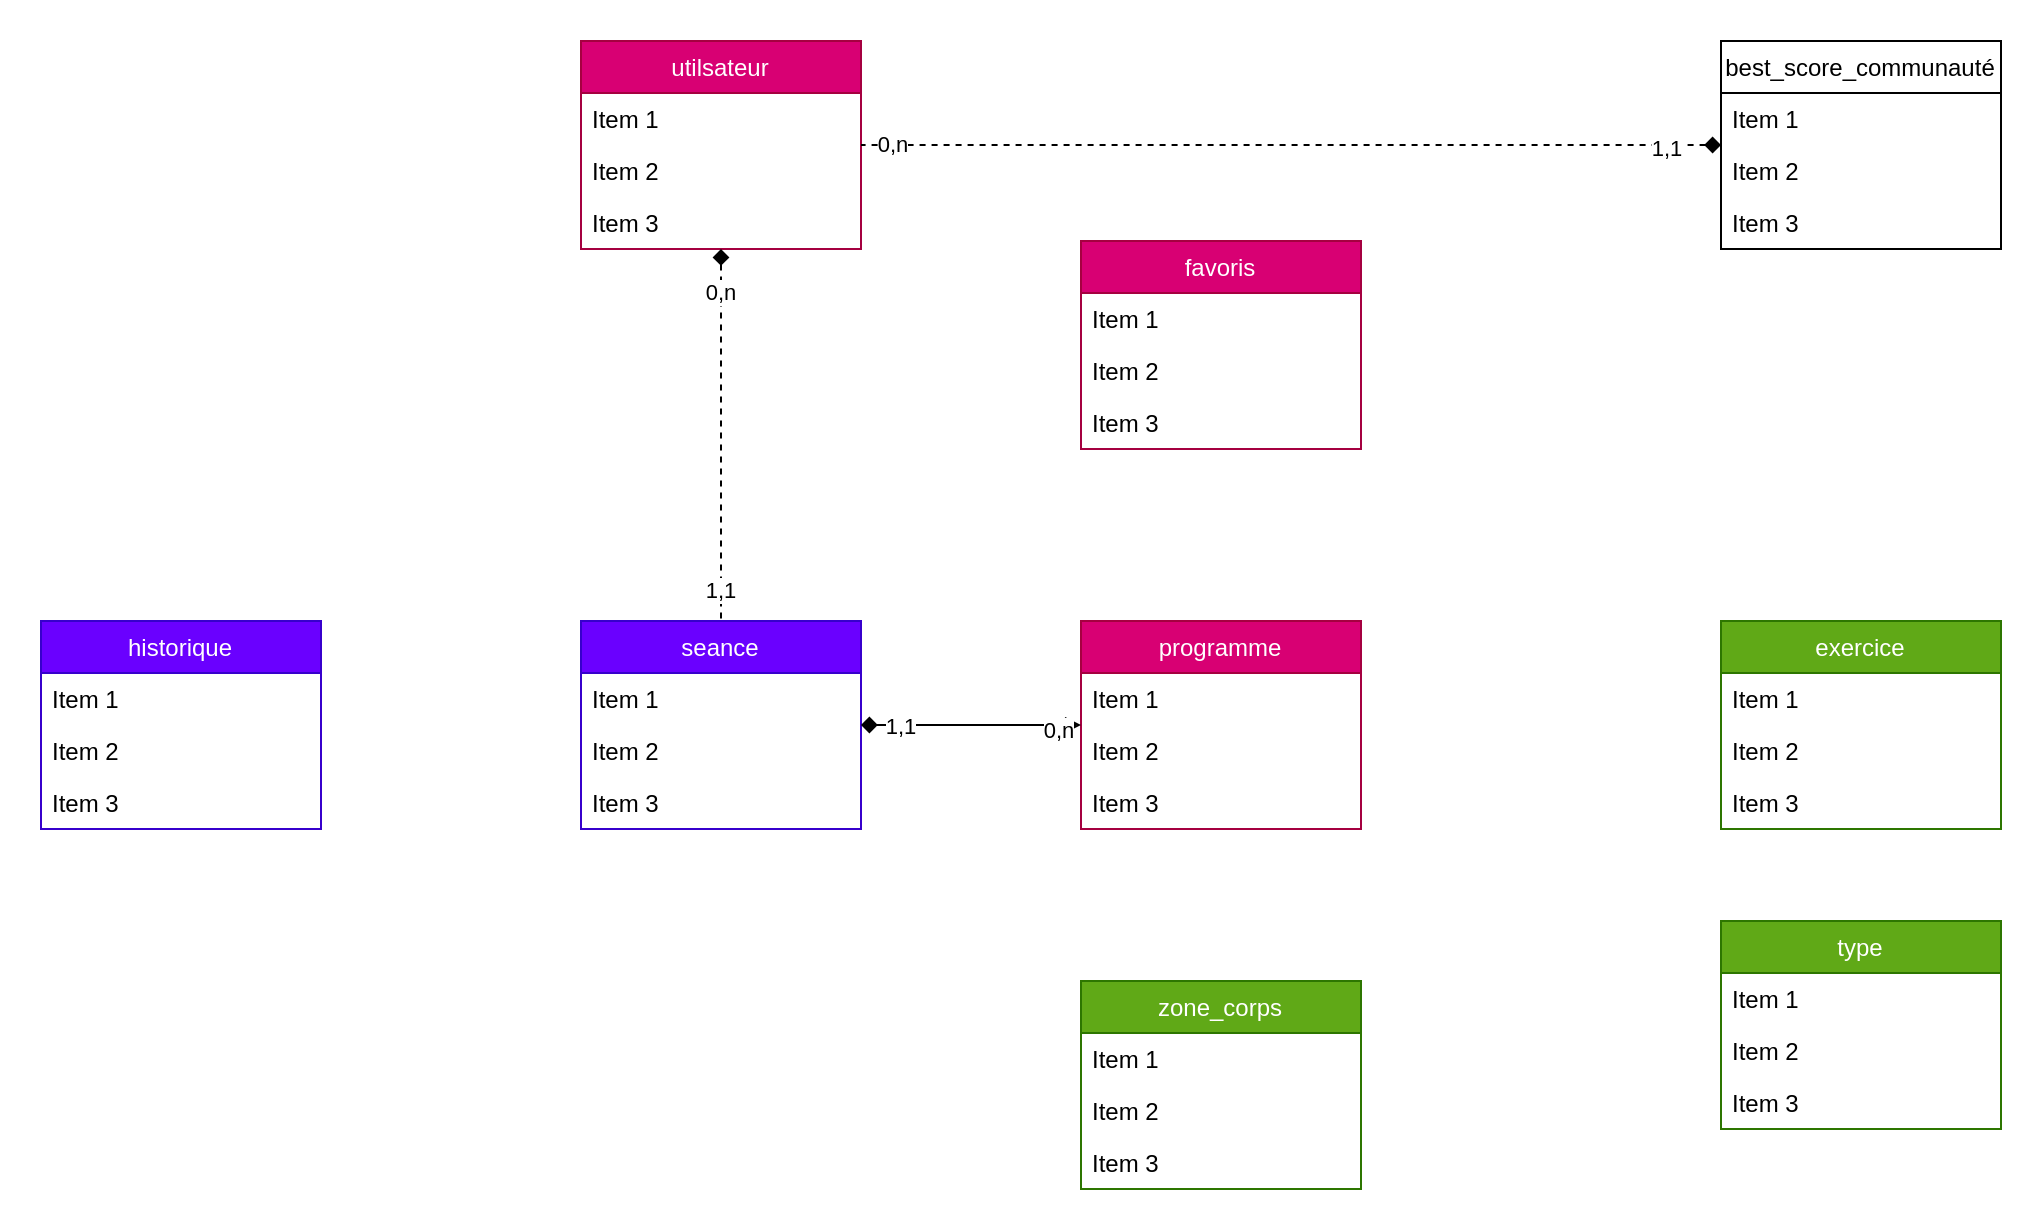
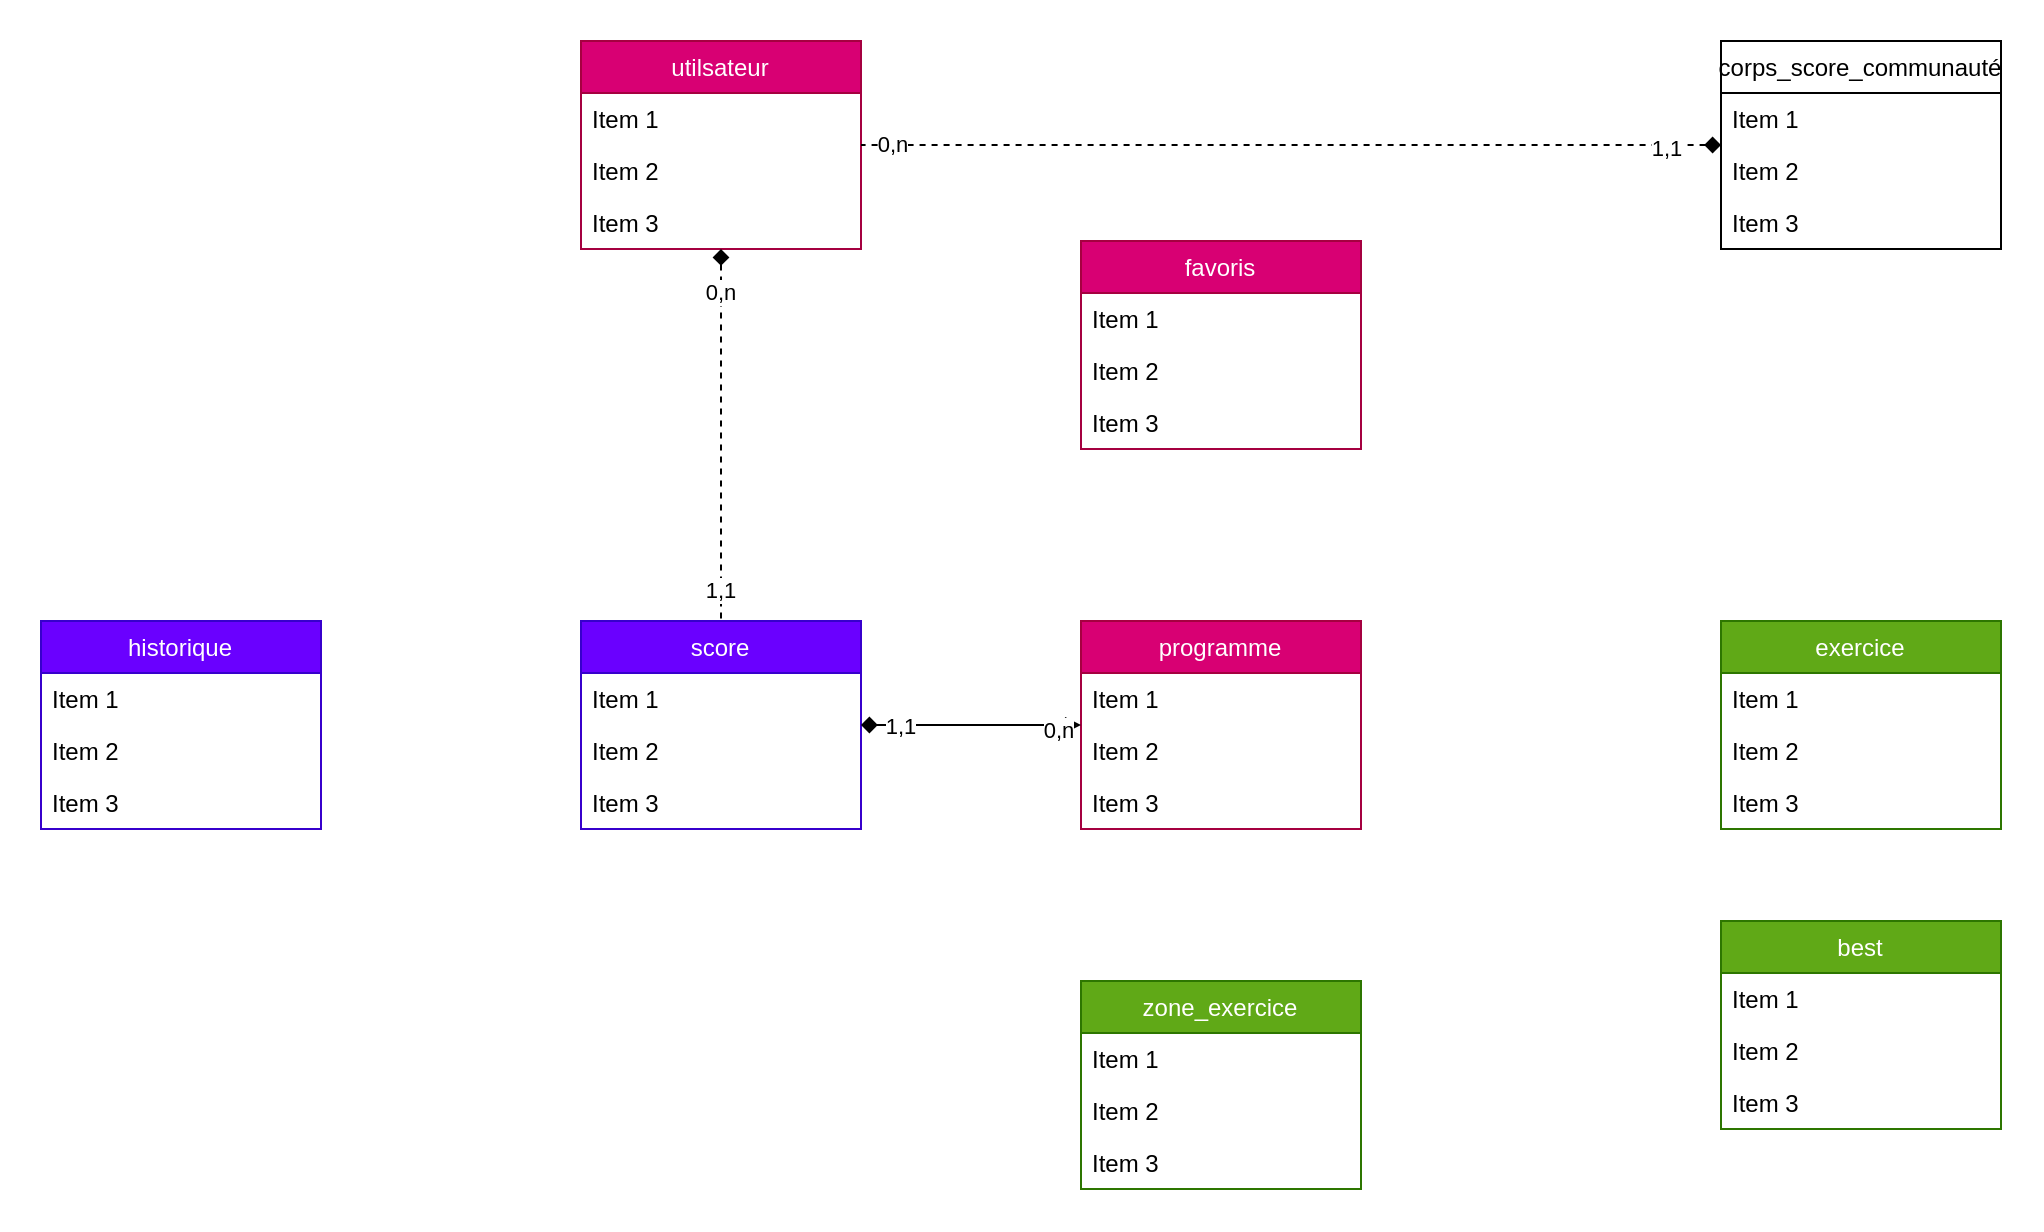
(1860, 68) -> (1860, 68)
(720, 648) -> (720, 648)
(1860, 948) -> (1860, 948)
(1220, 1008) -> (1220, 1008)
